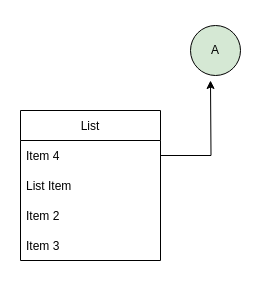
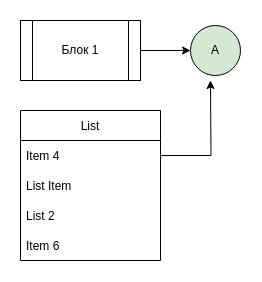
none -> (81, 51)
none -> (162, 51)
(45, 216) -> (43, 216)
(45, 246) -> (45, 246)
